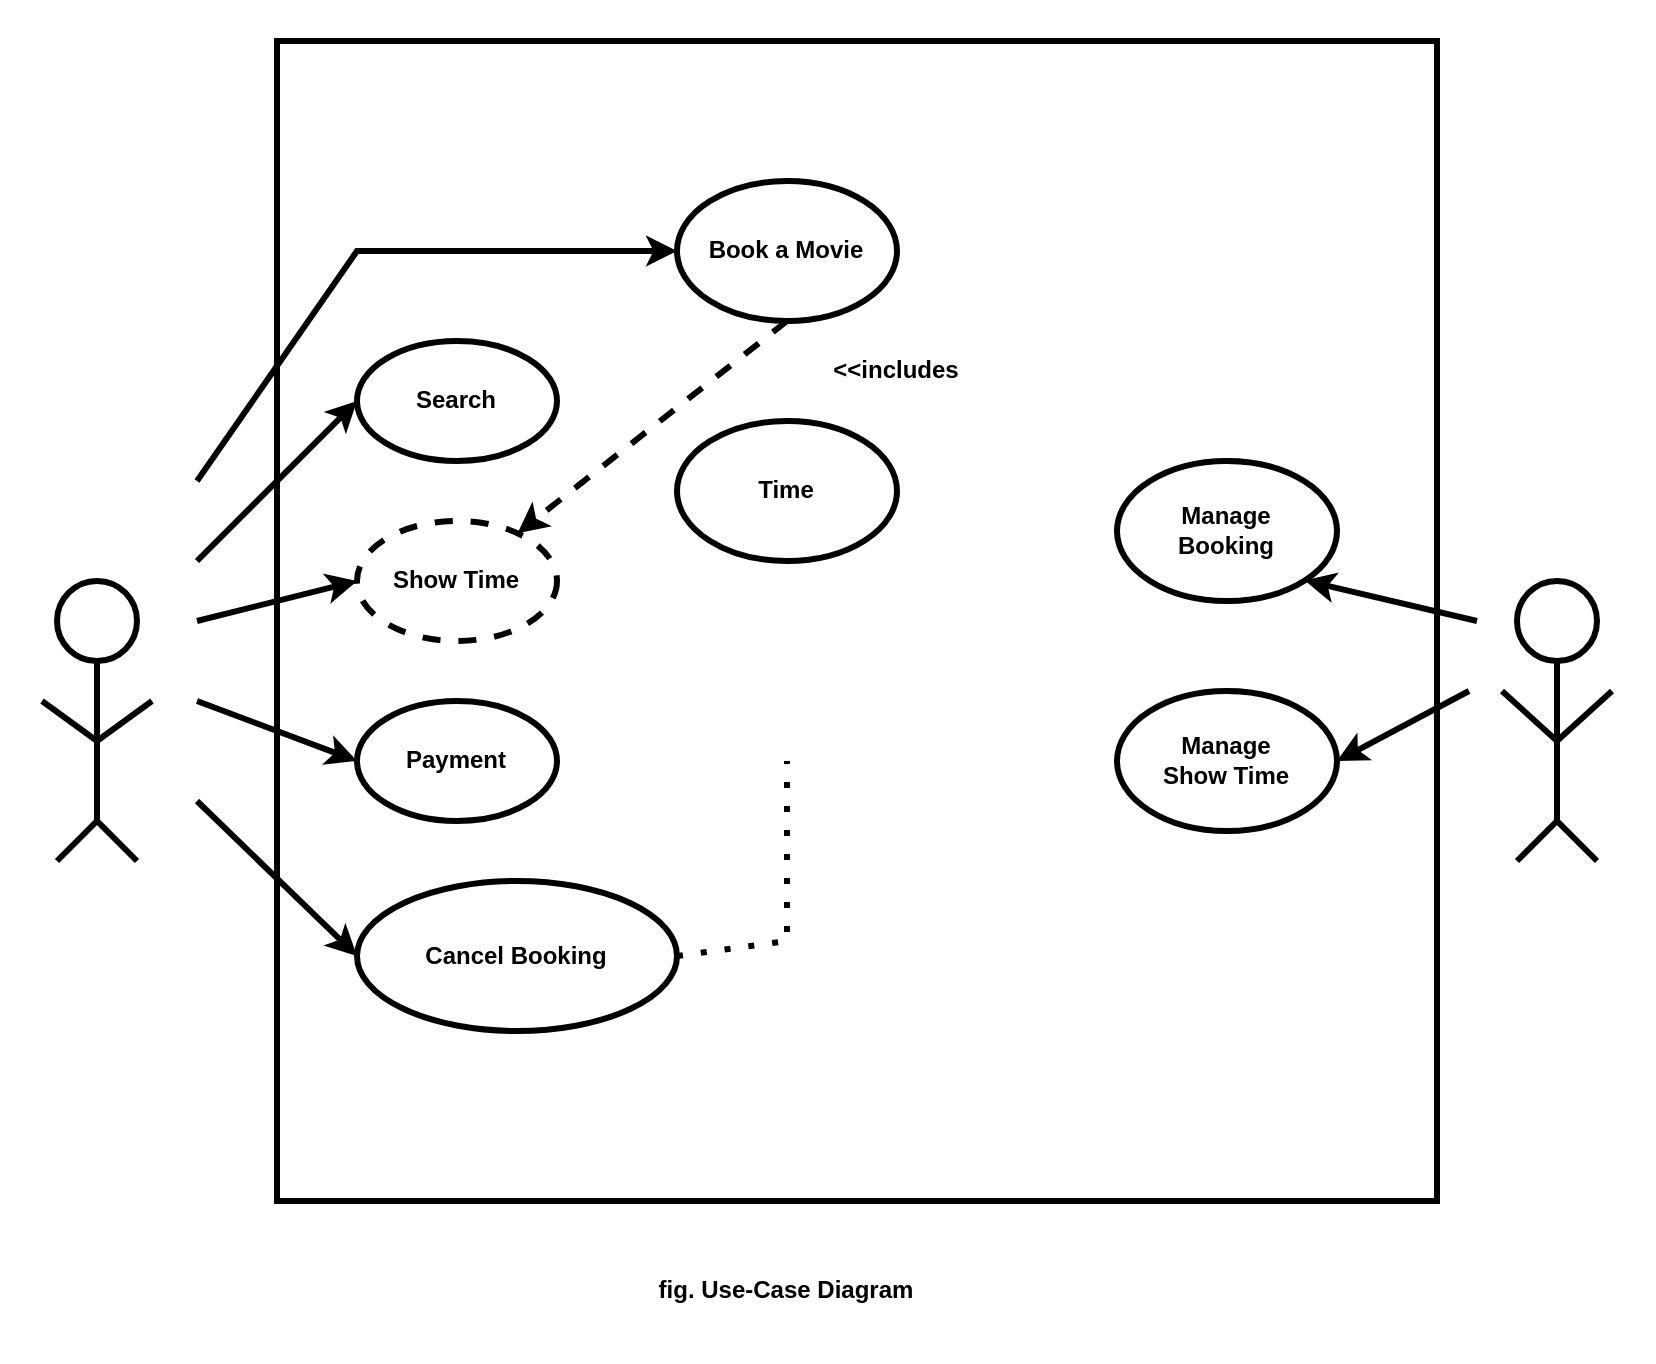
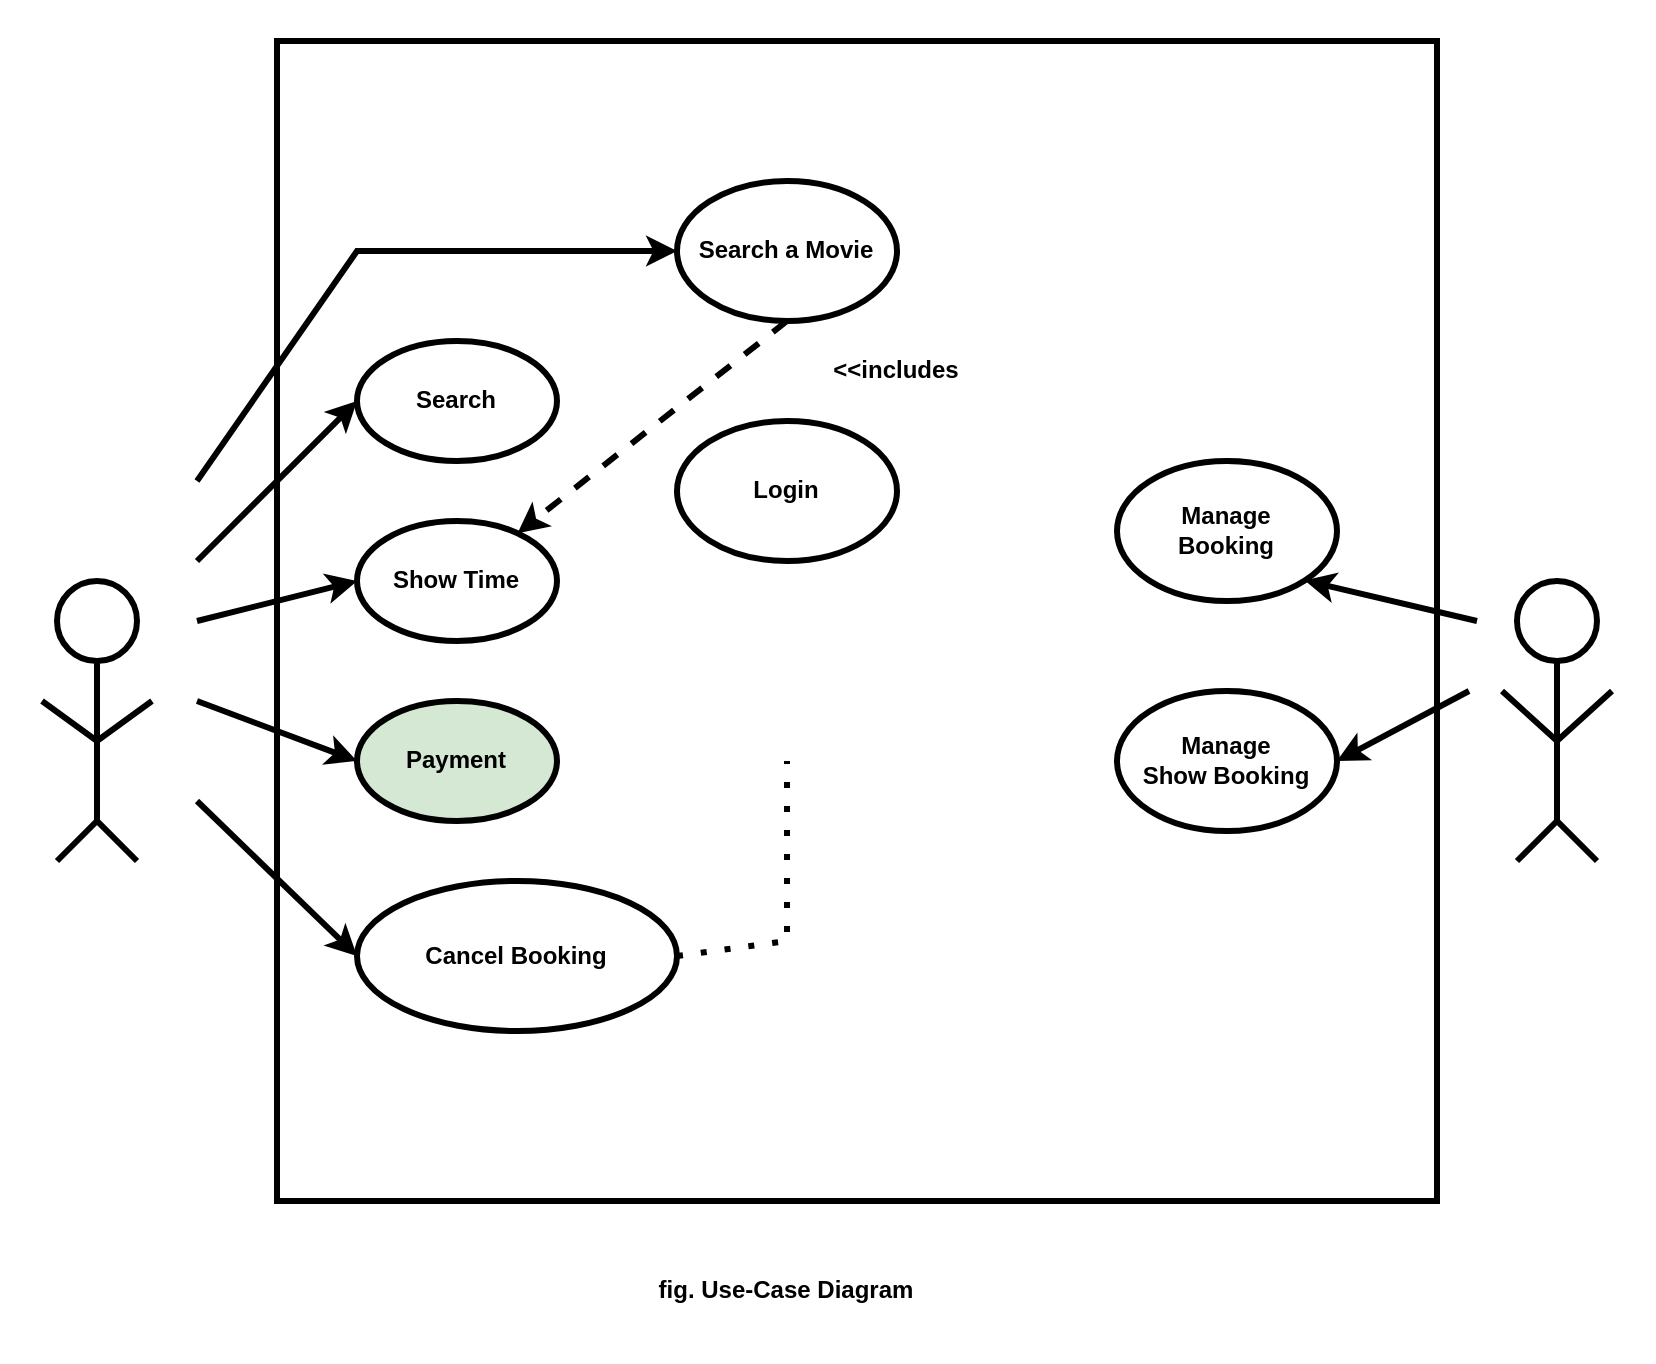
(787, 251) -> (787, 251)
(787, 491) -> (787, 491)
(457, 581) -> (457, 581)
(457, 761) -> (457, 761)
(1227, 761) -> (1227, 761)
